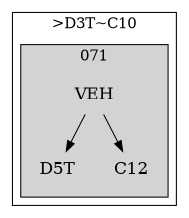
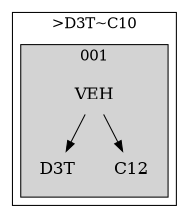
(94, 57) -> (94, 57)
(57, 170) -> (57, 170)
